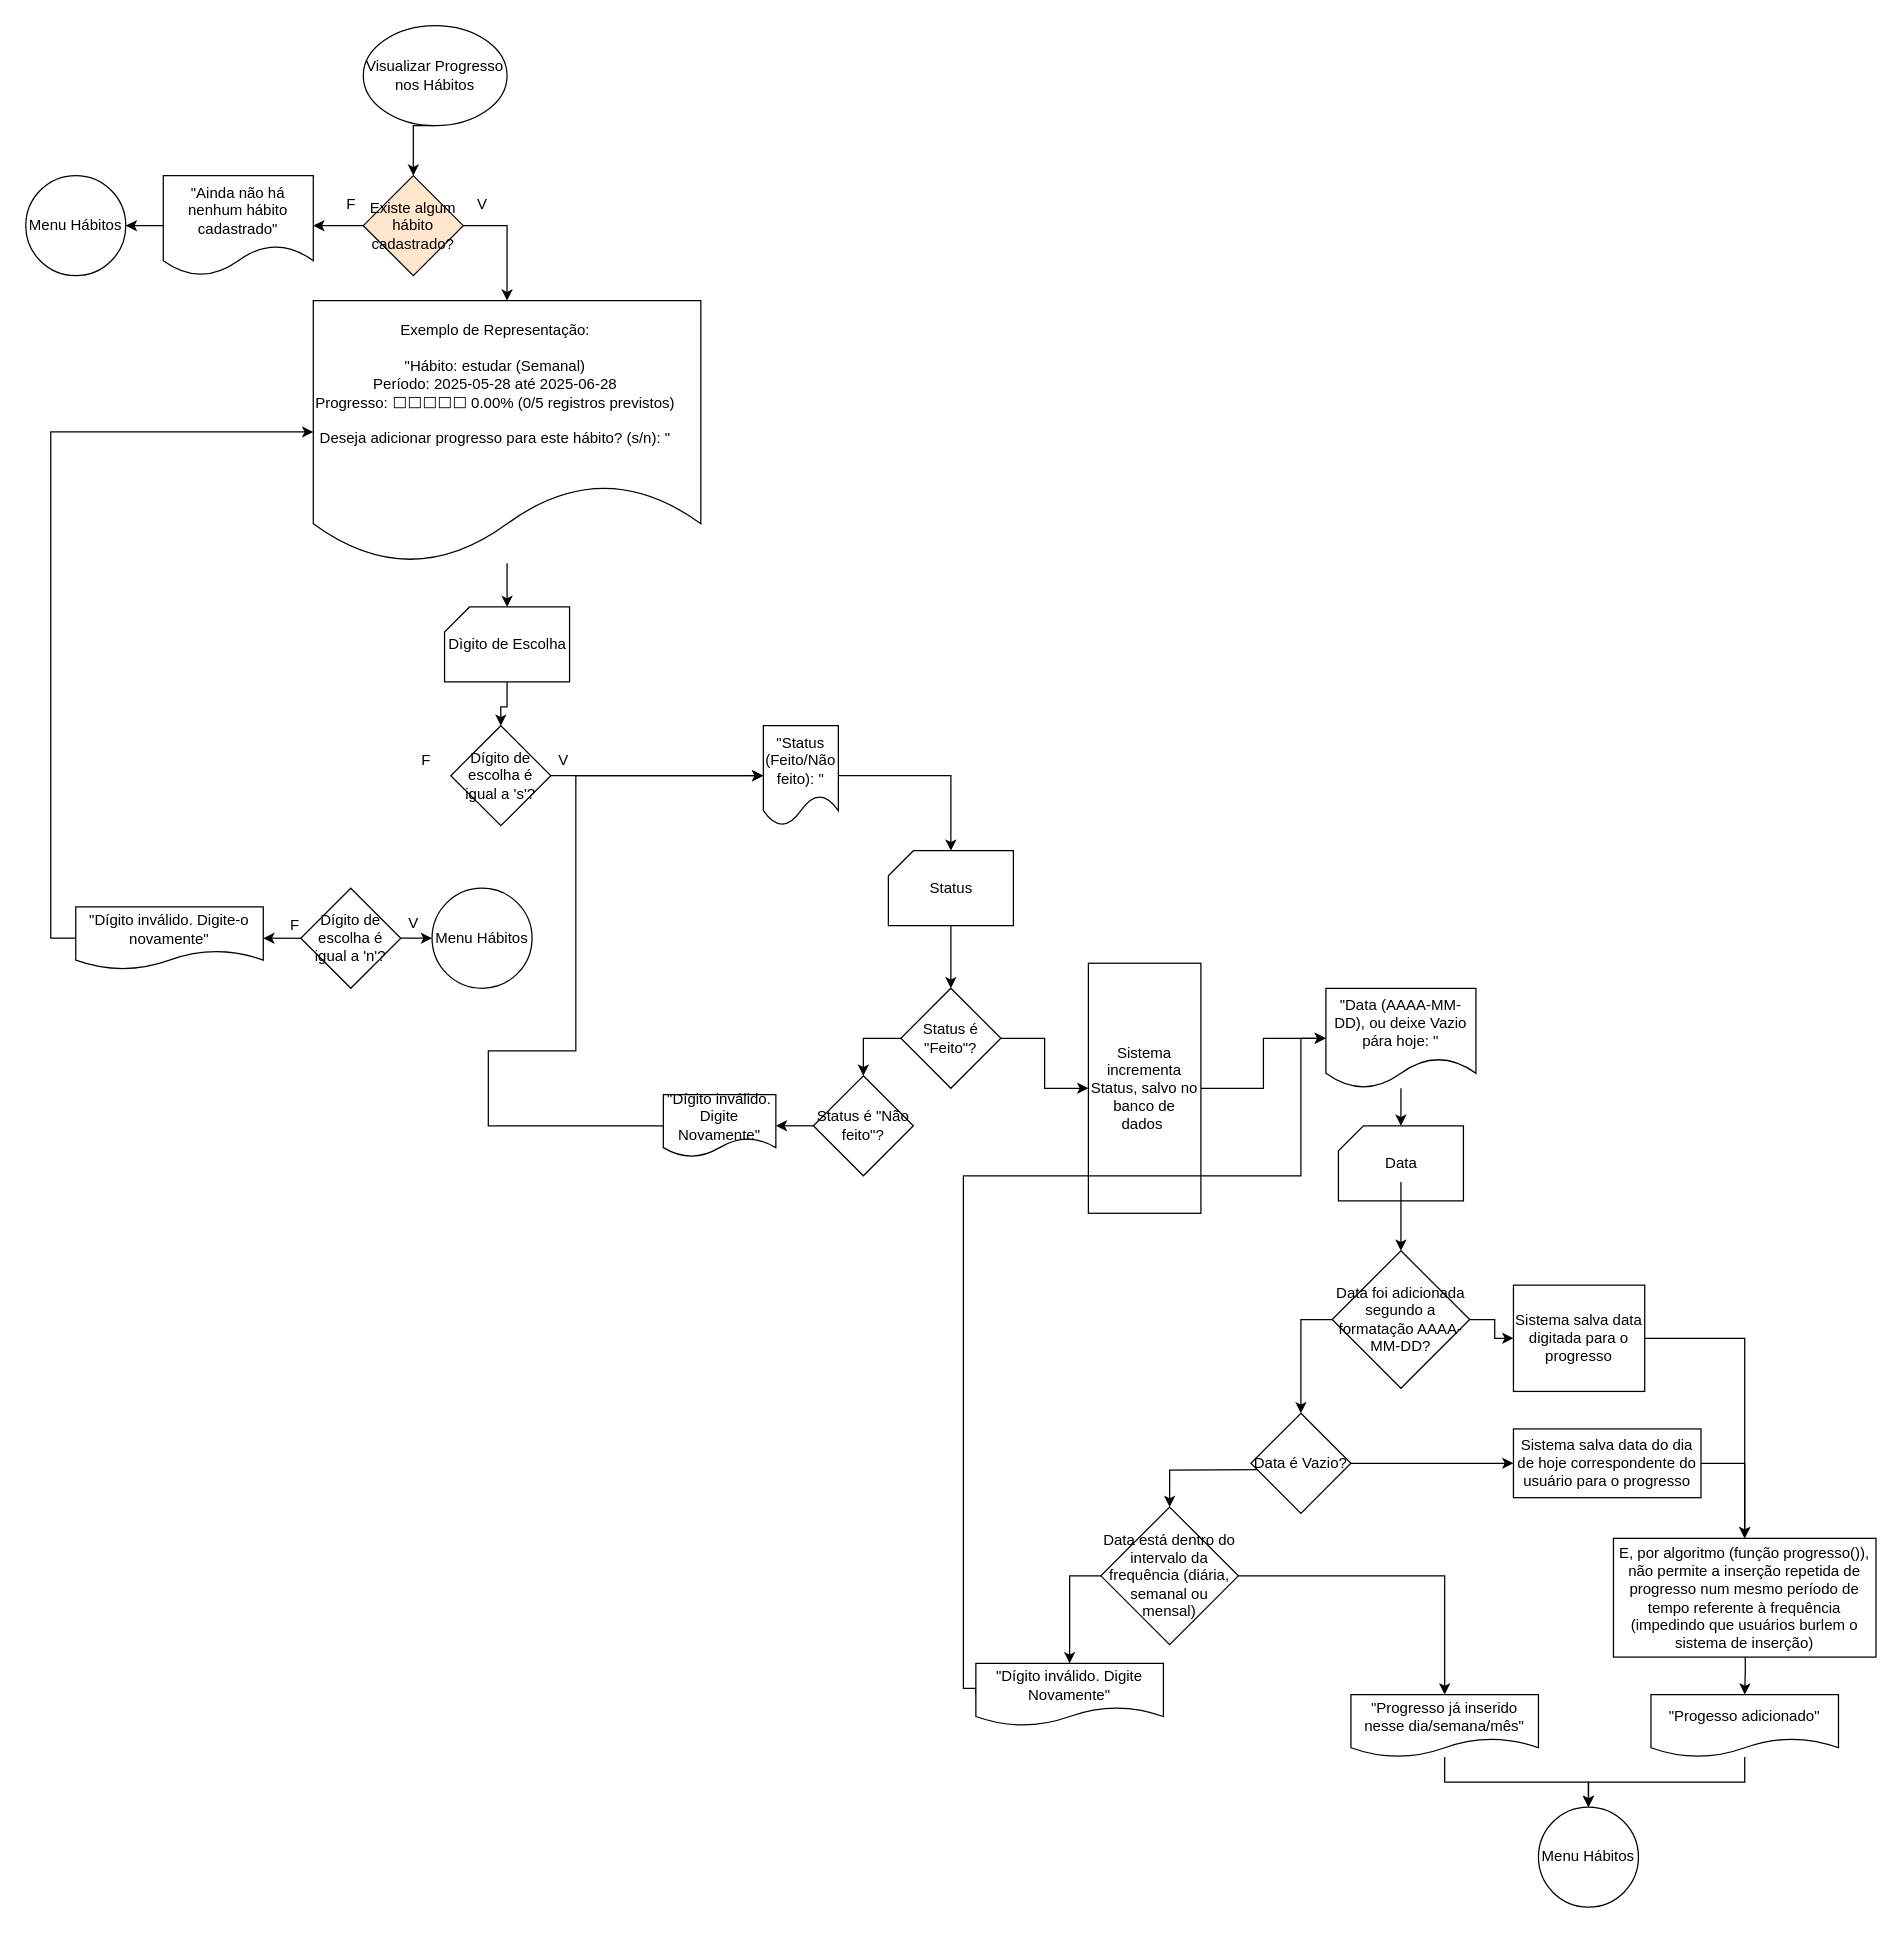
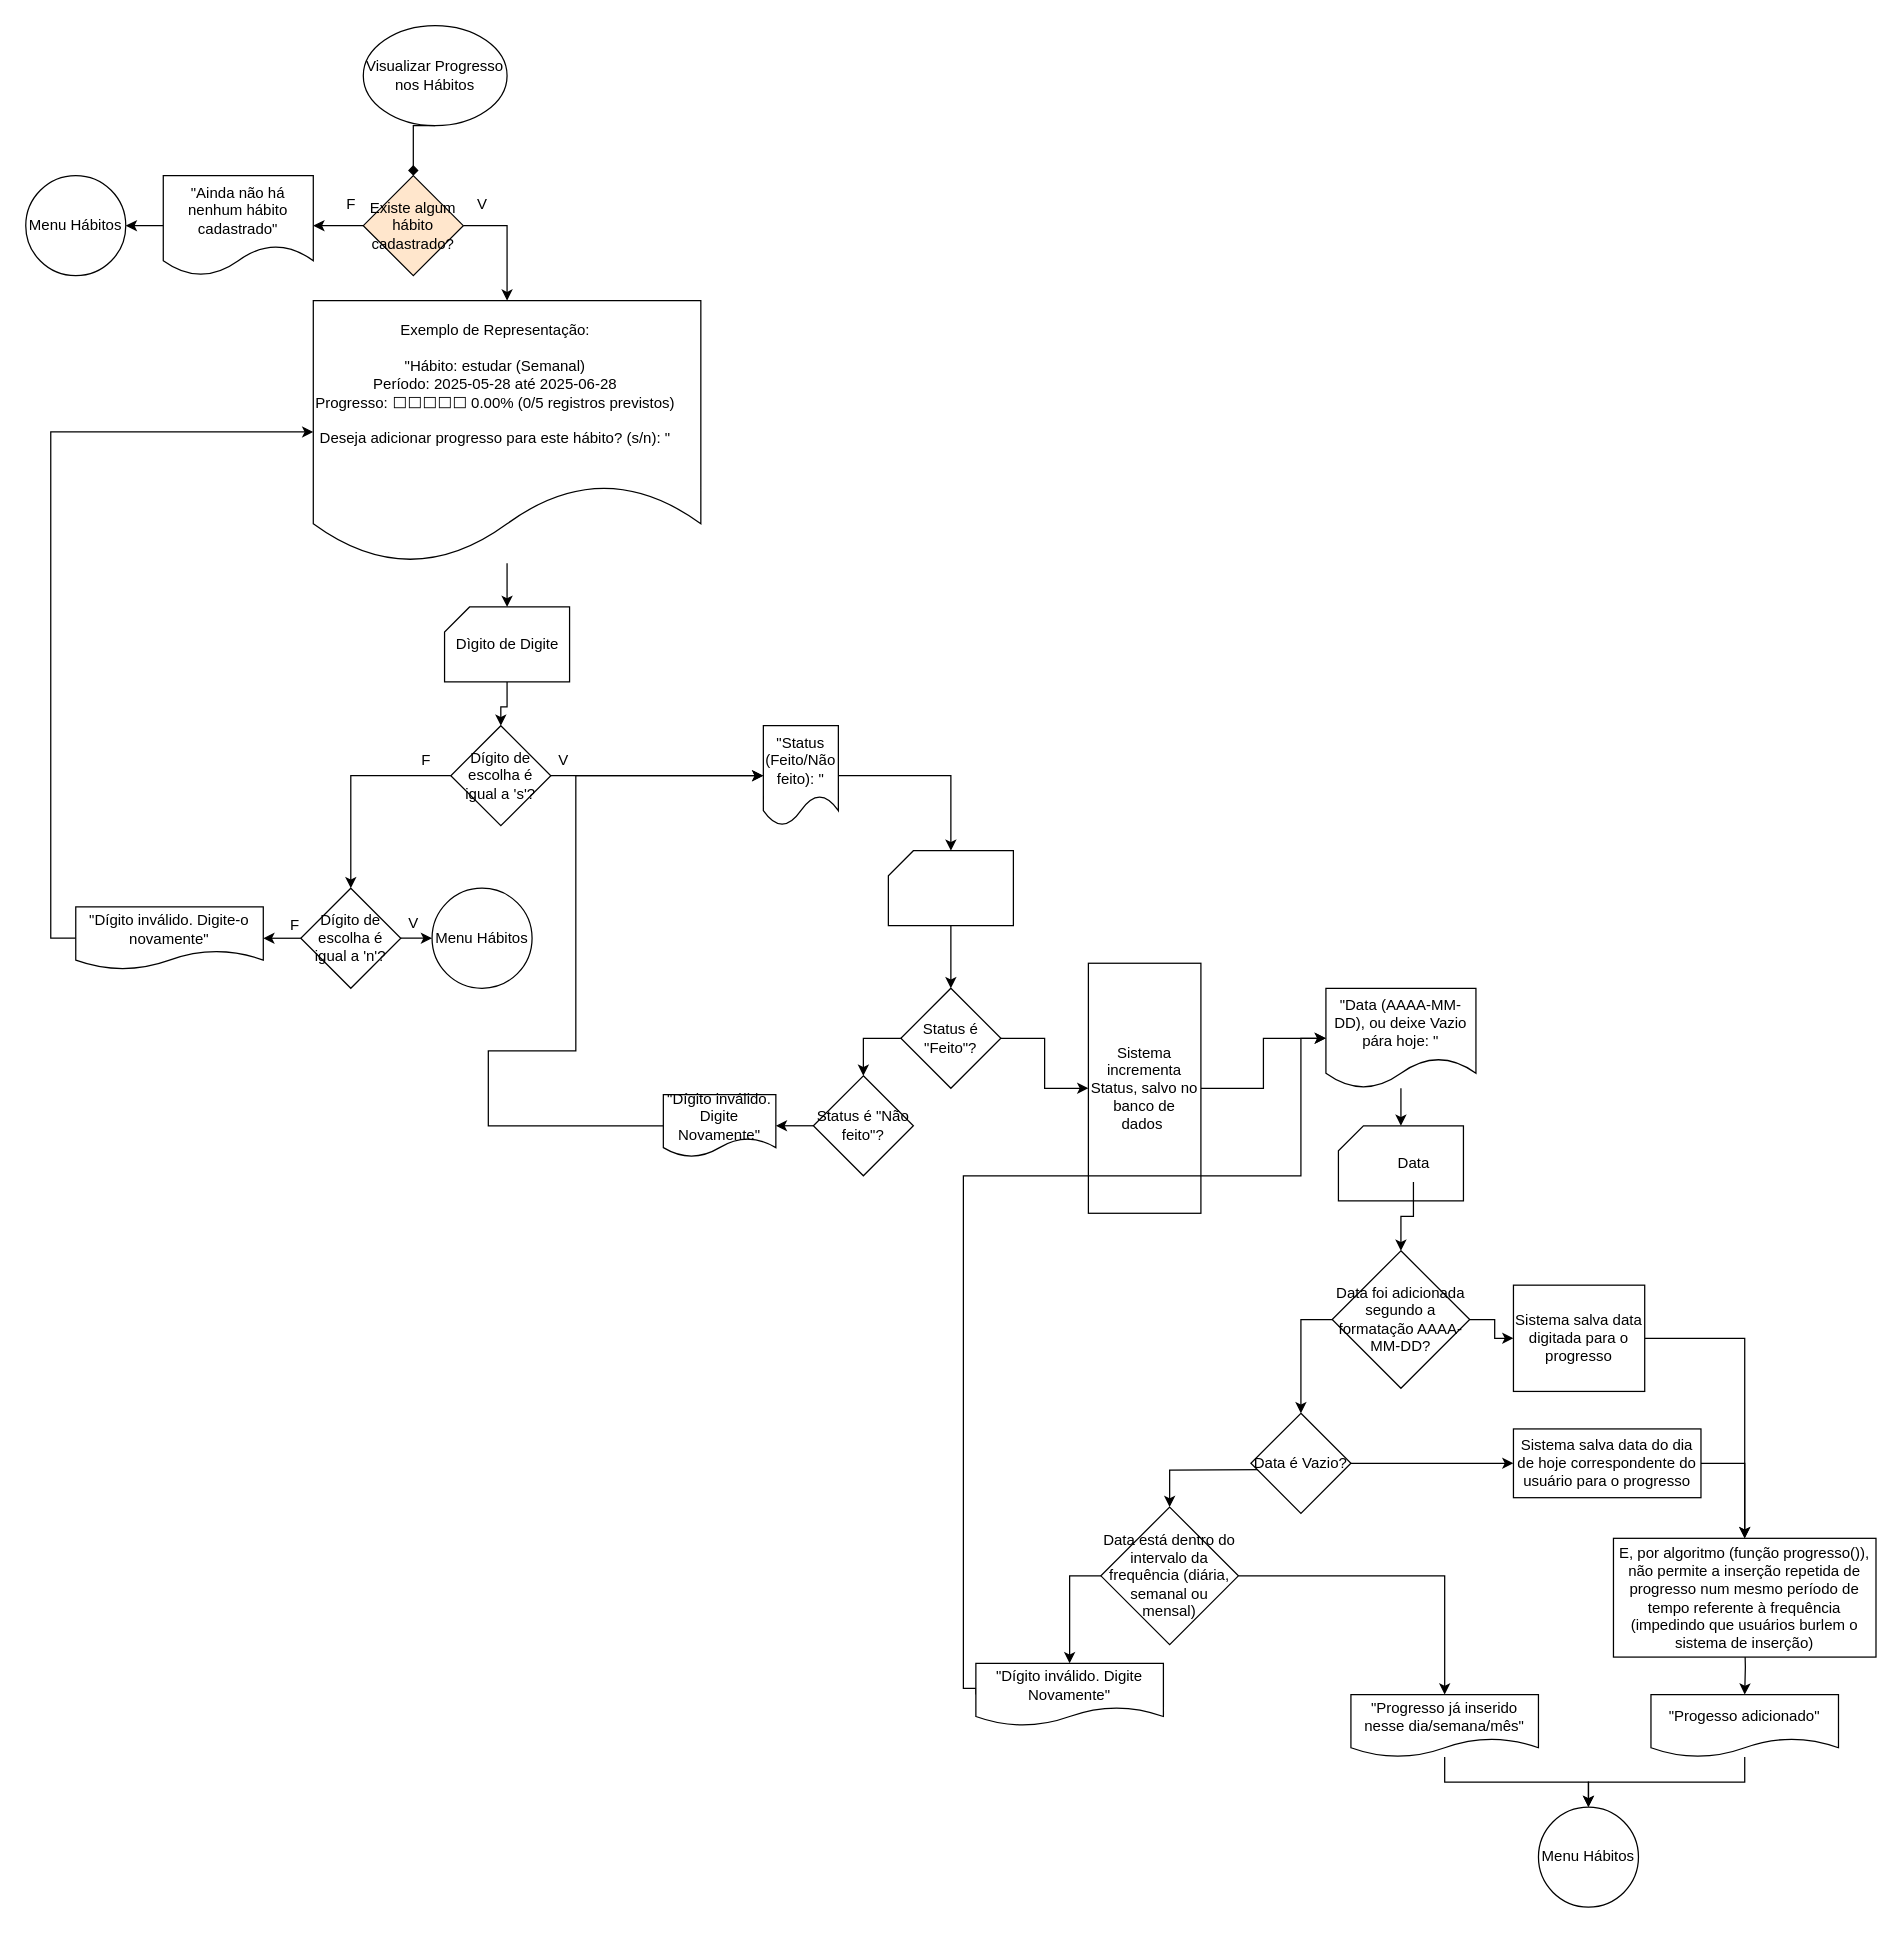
(413, 166) -> (413, 165)
(508, 644) -> (508, 644)
none -> (351, 778)
(951, 888) -> none
(1401, 1163) -> (1413, 1163)
